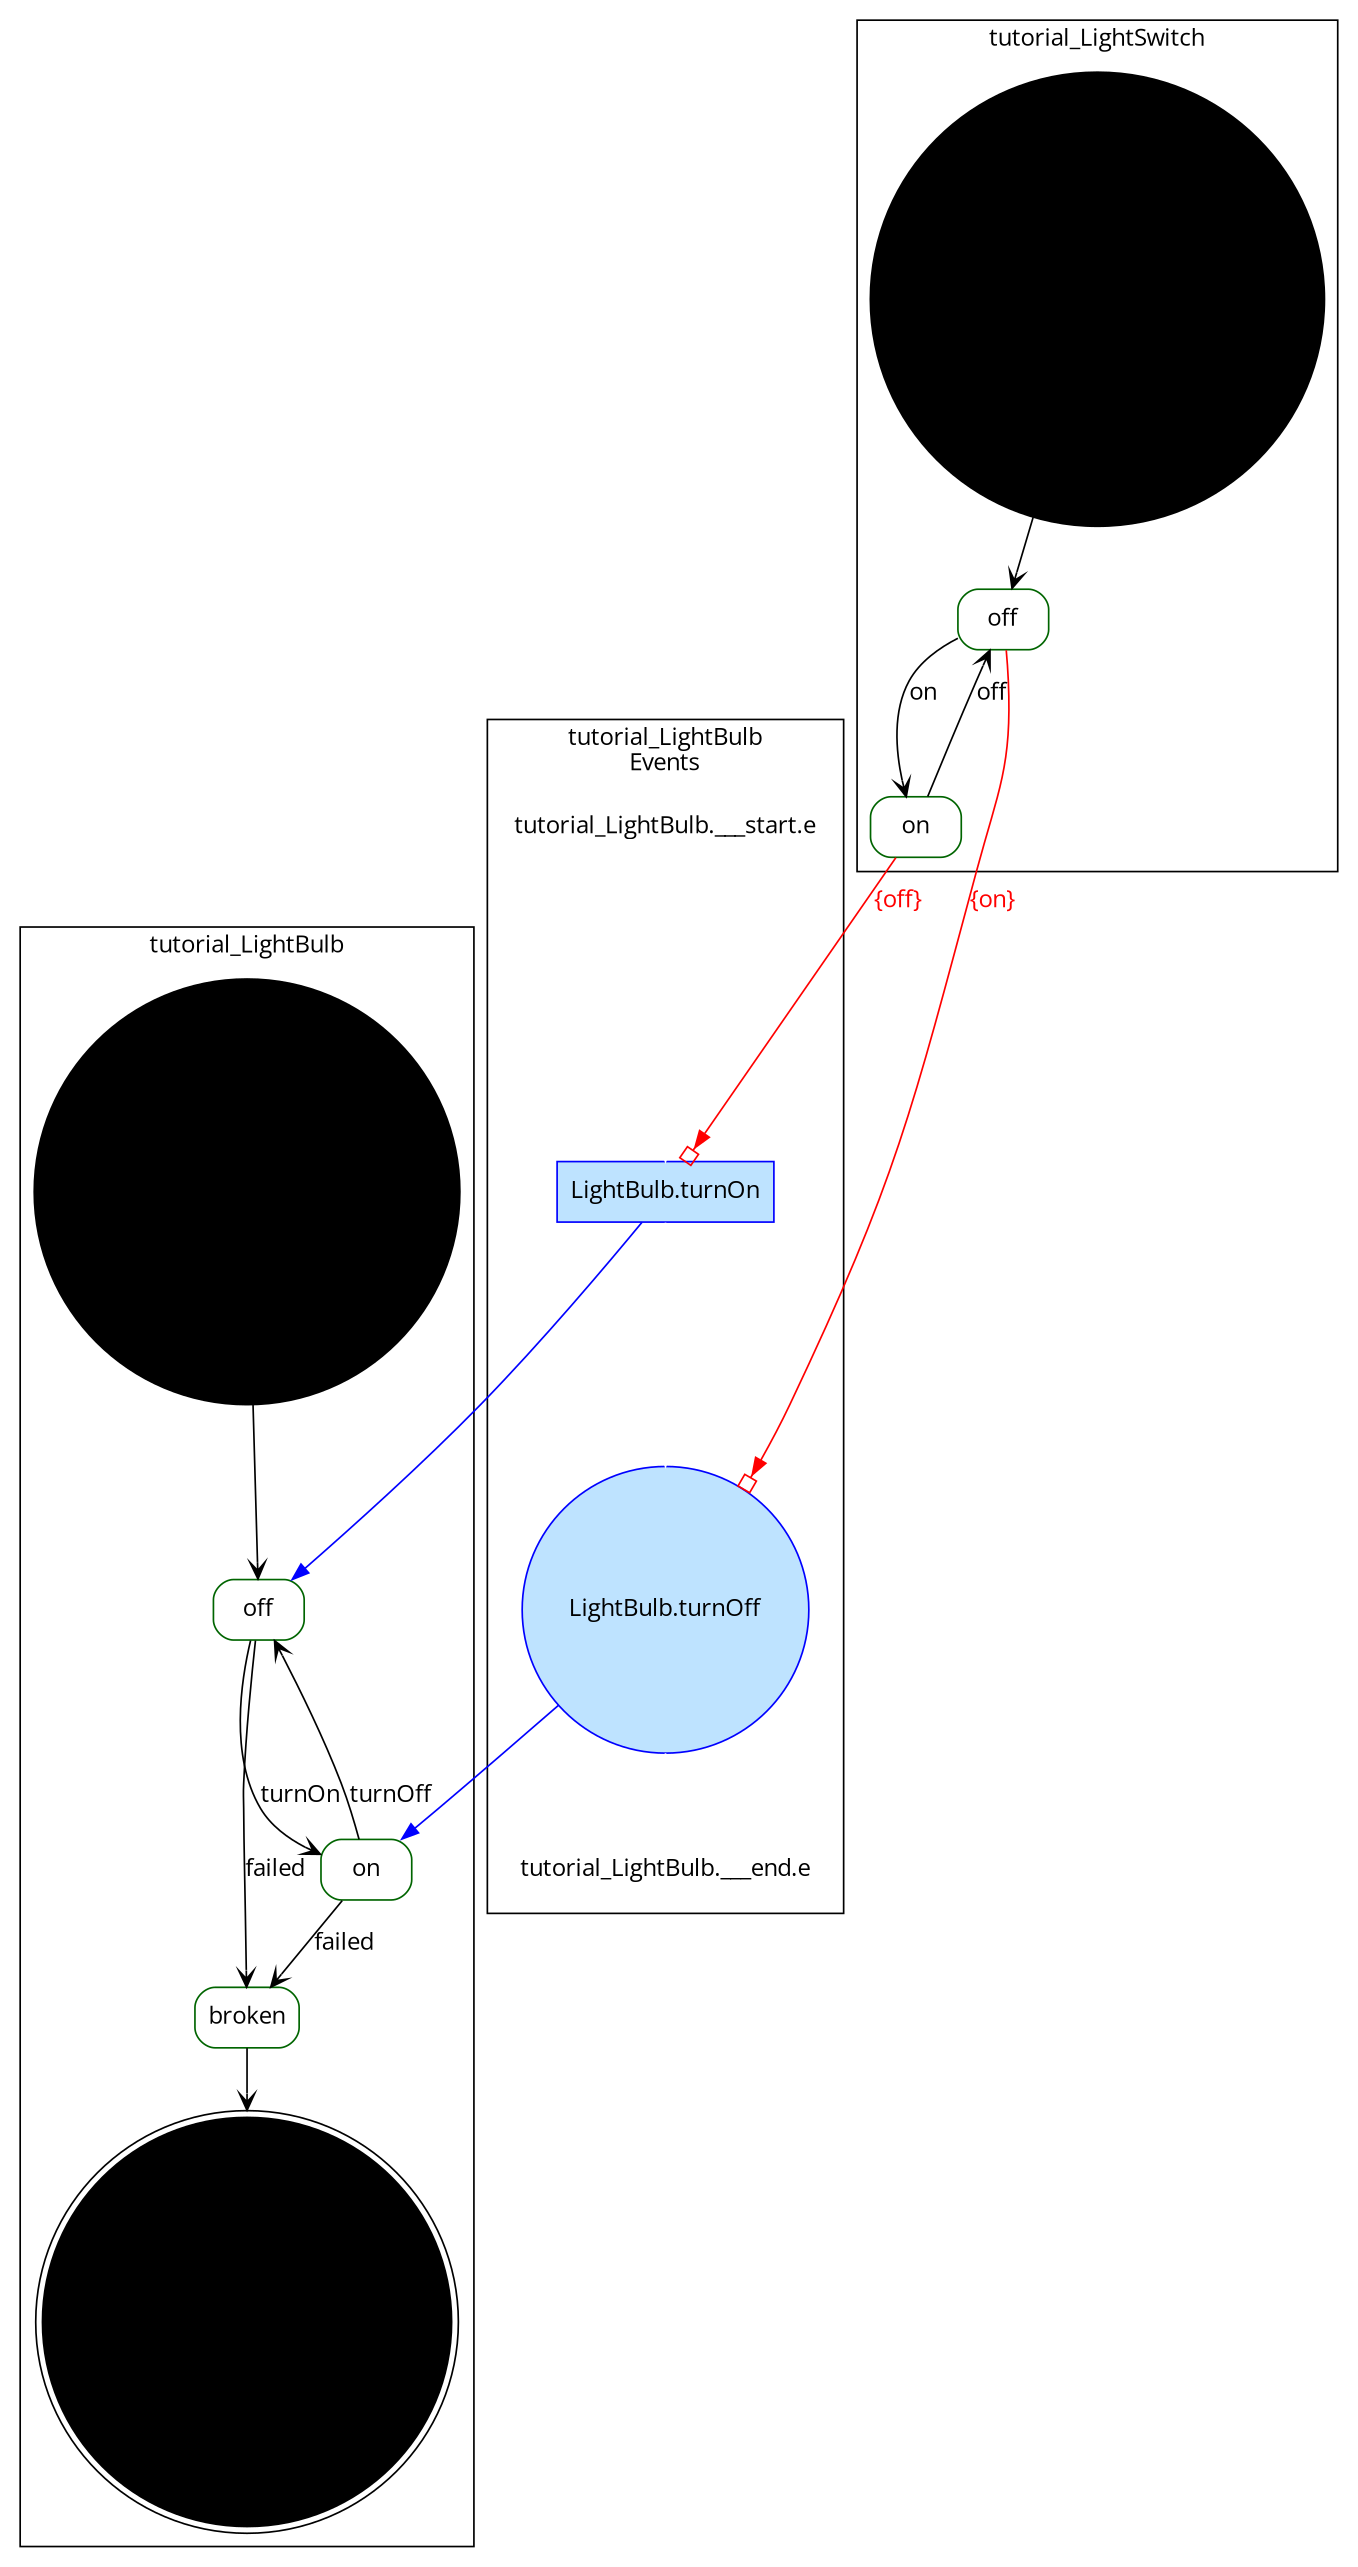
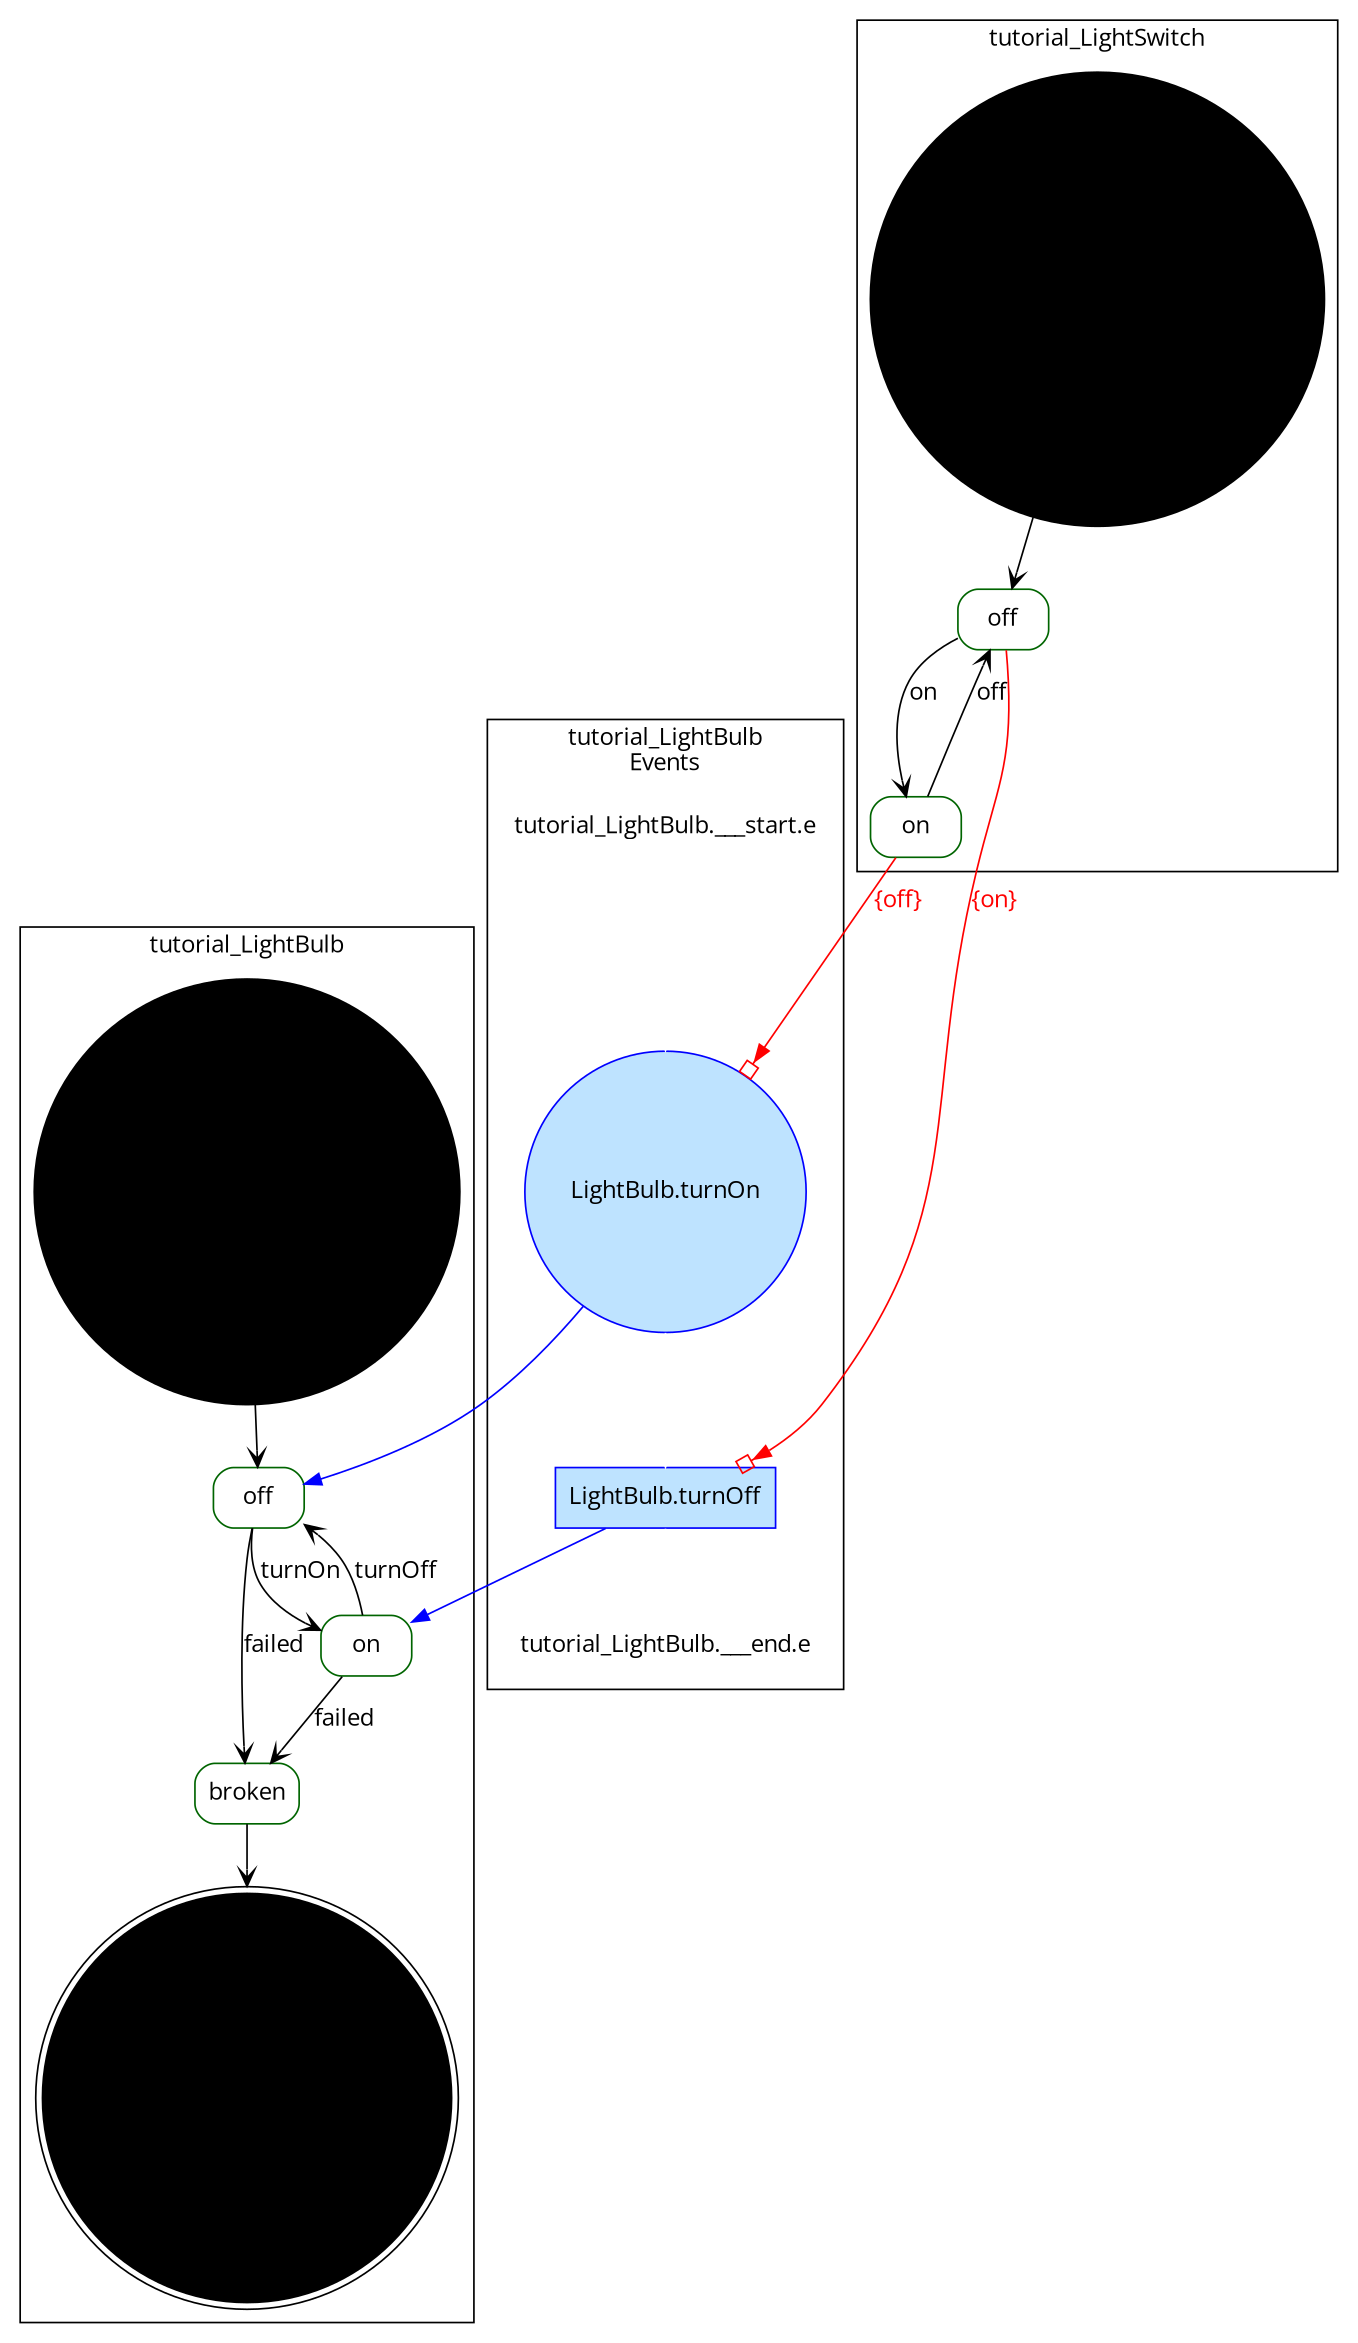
(666, 1192) -> (666, 1192)
(666, 1610) -> (666, 1498)
